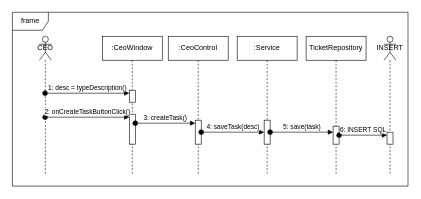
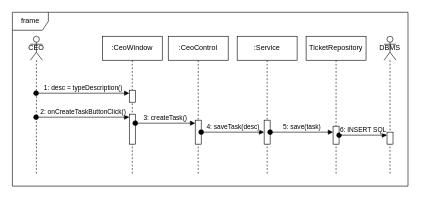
(390, 48) -> (390, 48)
(45, 105) -> (36, 105)
